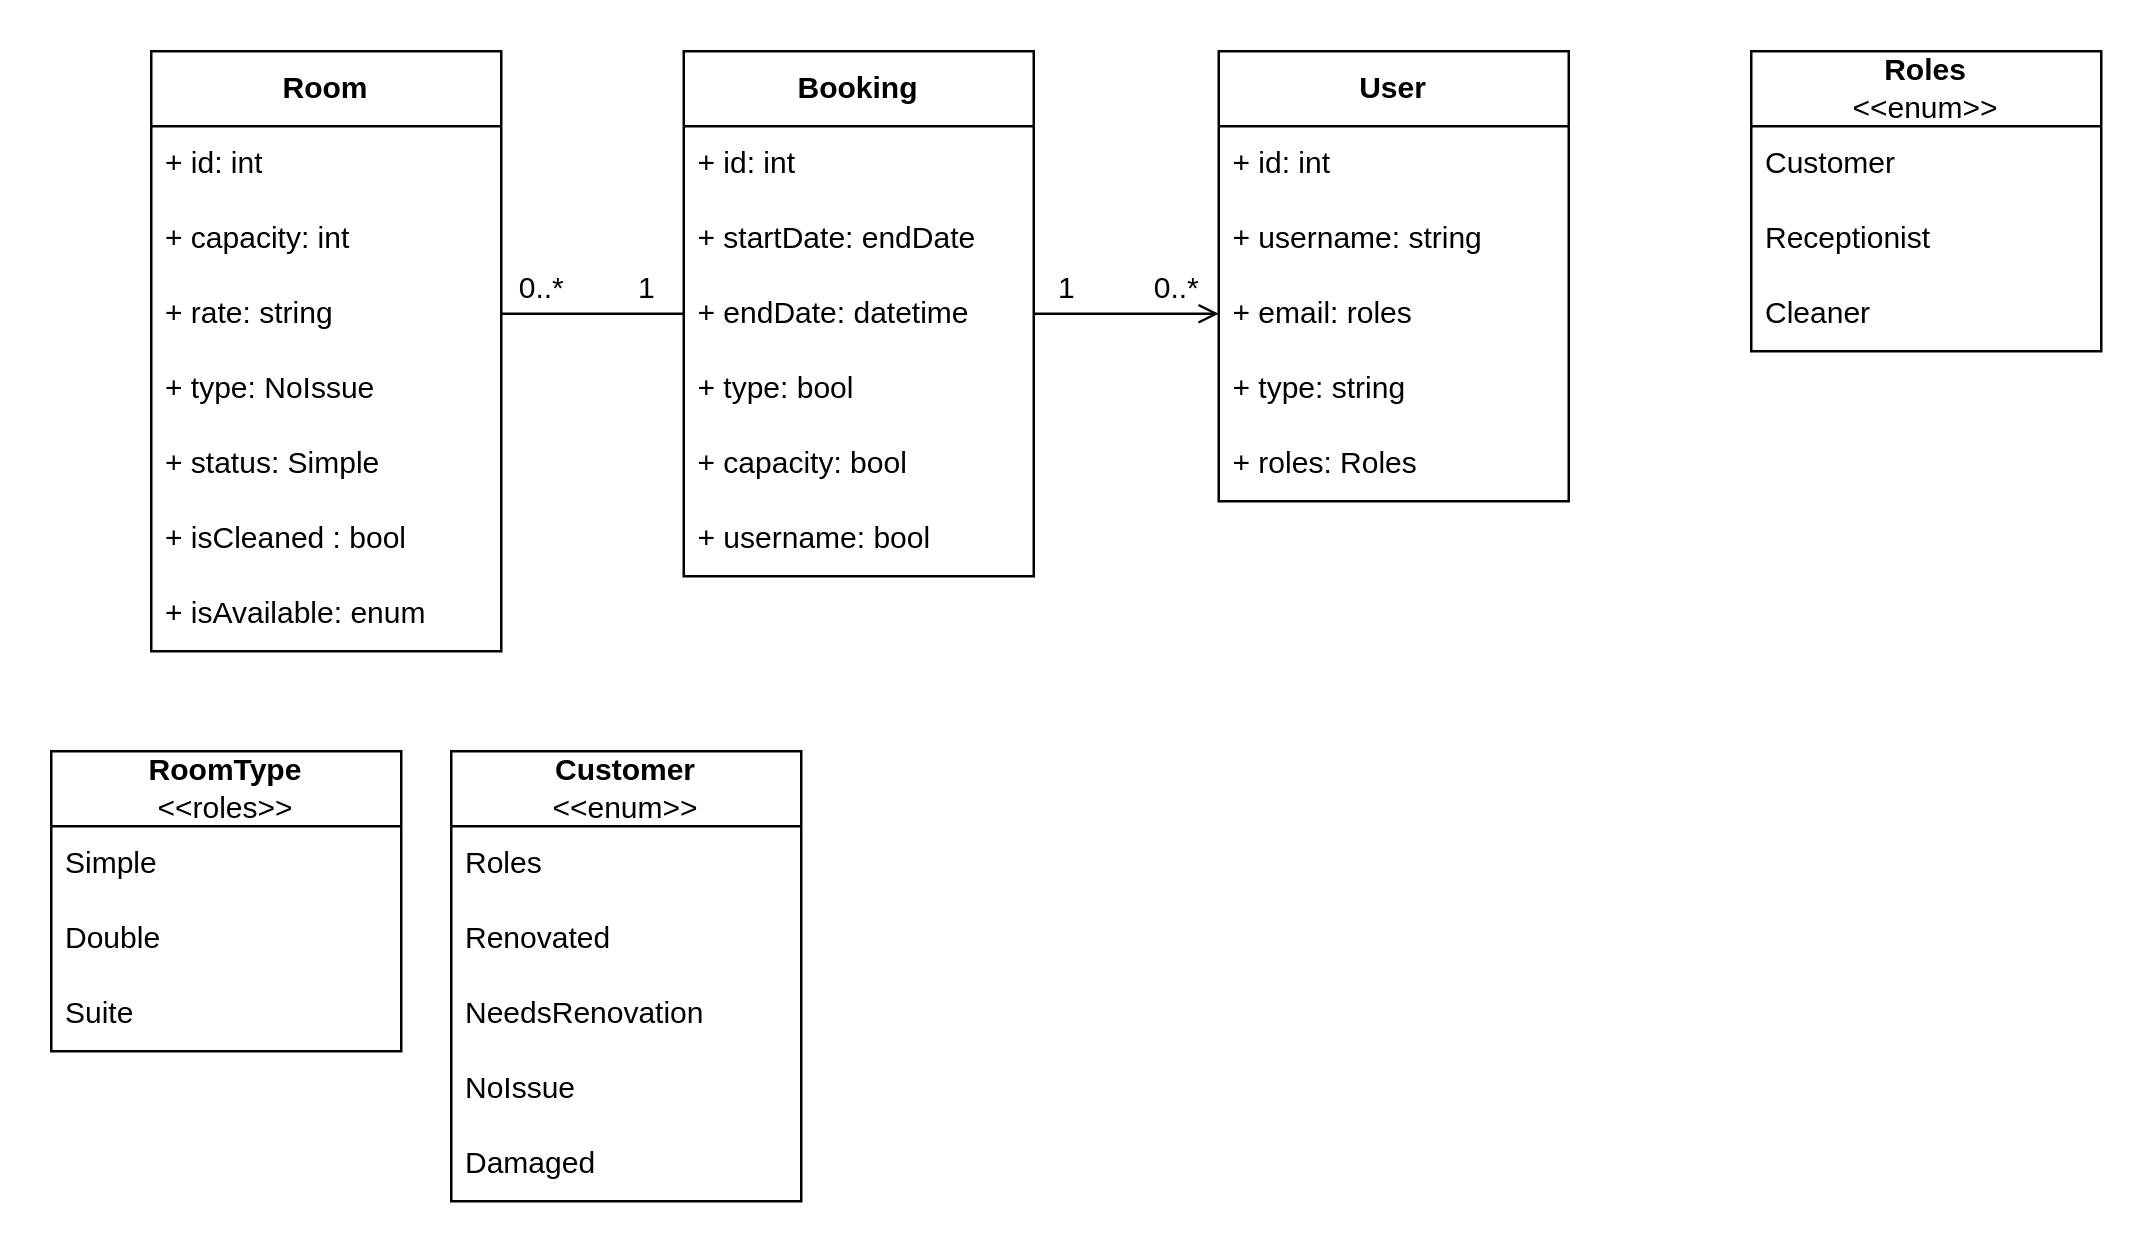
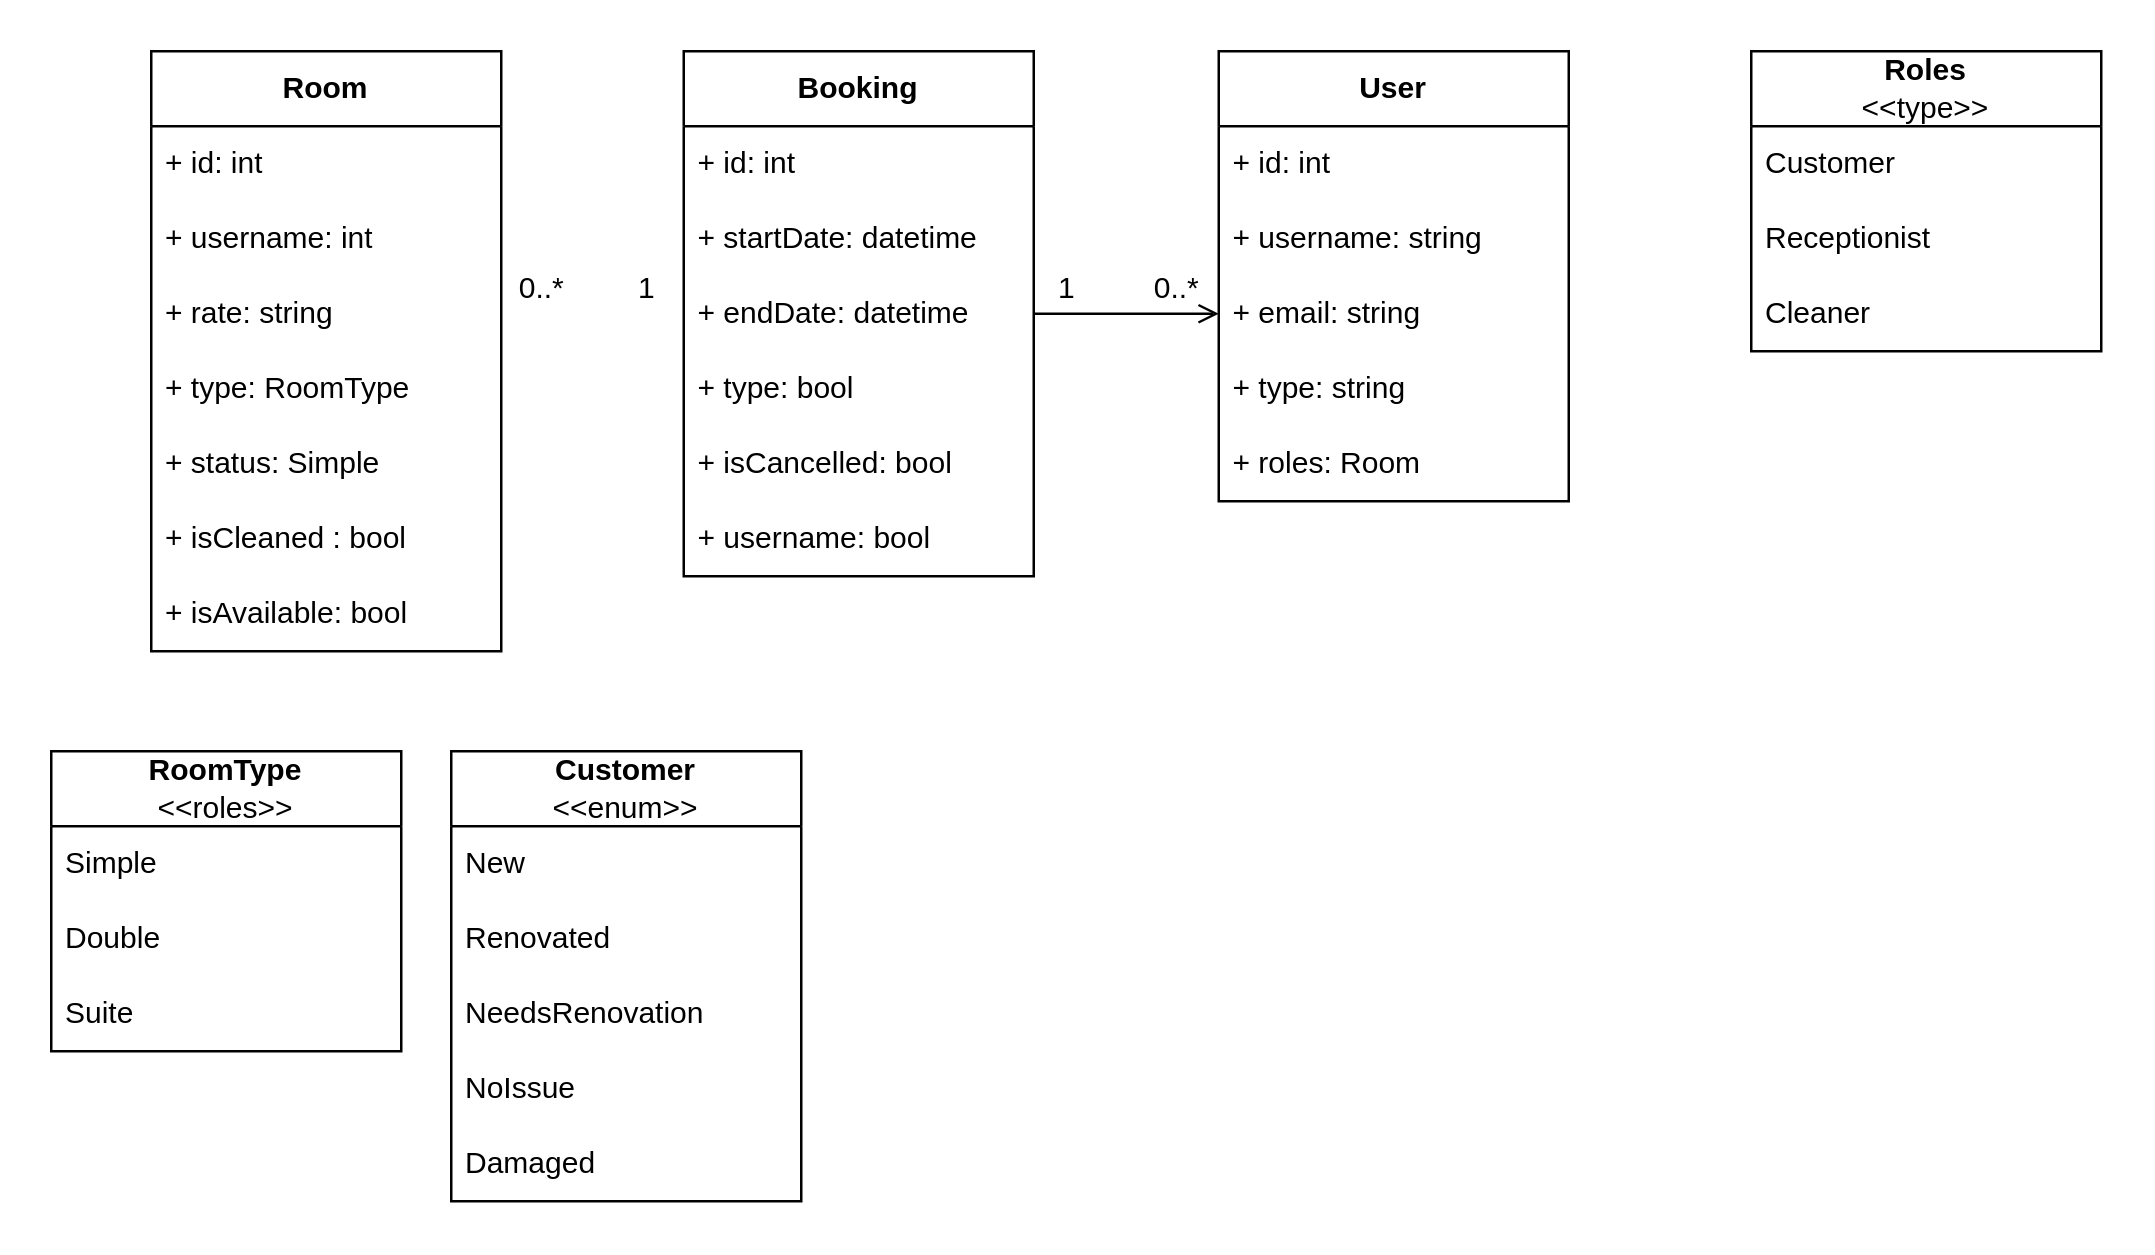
(1926, 89) -> (1926, 89)
(273, 239) -> (277, 239)
(855, 239) -> (860, 239)
(591, 314) -> none
(1328, 314) -> (1336, 314)
(281, 389) -> (289, 389)
(814, 464) -> (831, 464)
(1332, 464) -> (1327, 464)
(299, 614) -> (295, 614)
(504, 864) -> (491, 864)
